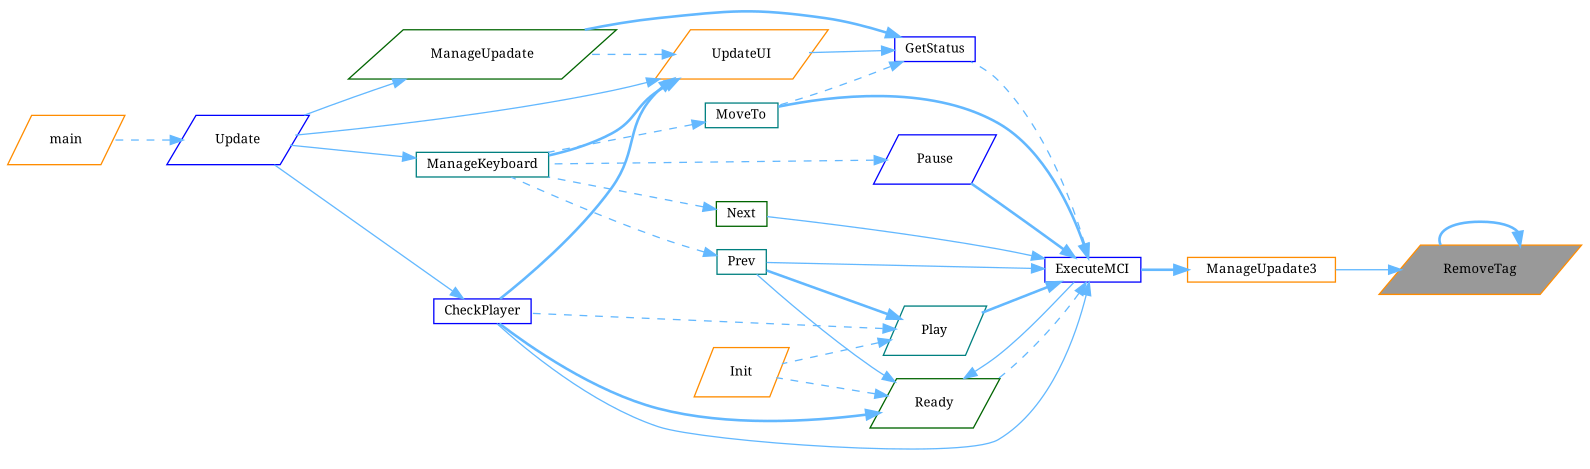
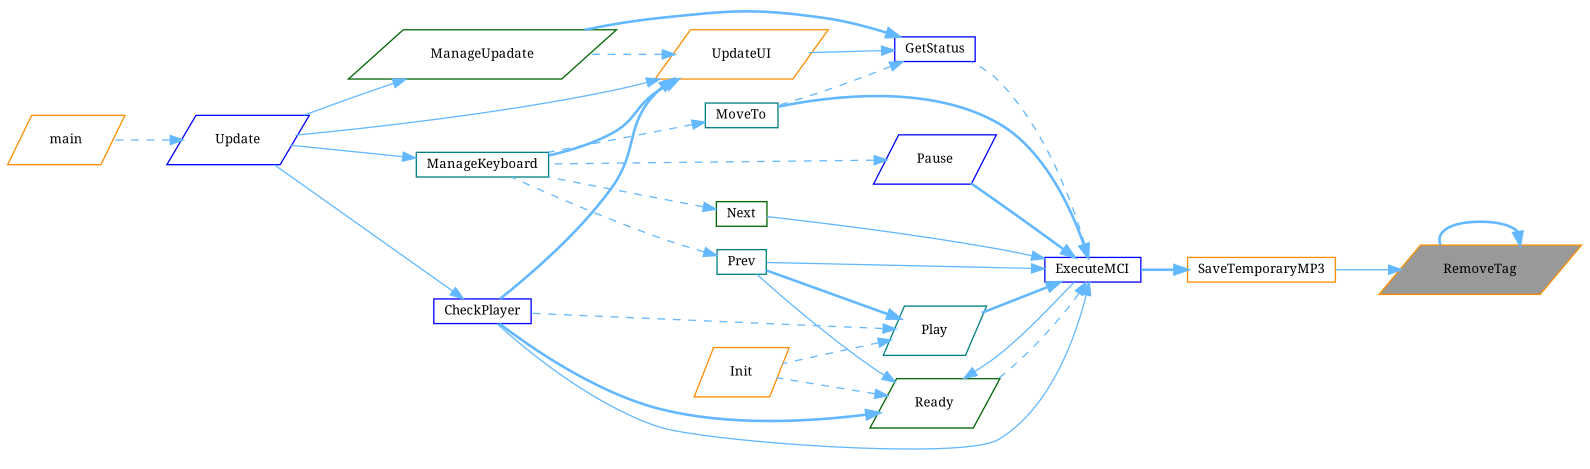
(1261, 270) -> (1261, 270)
